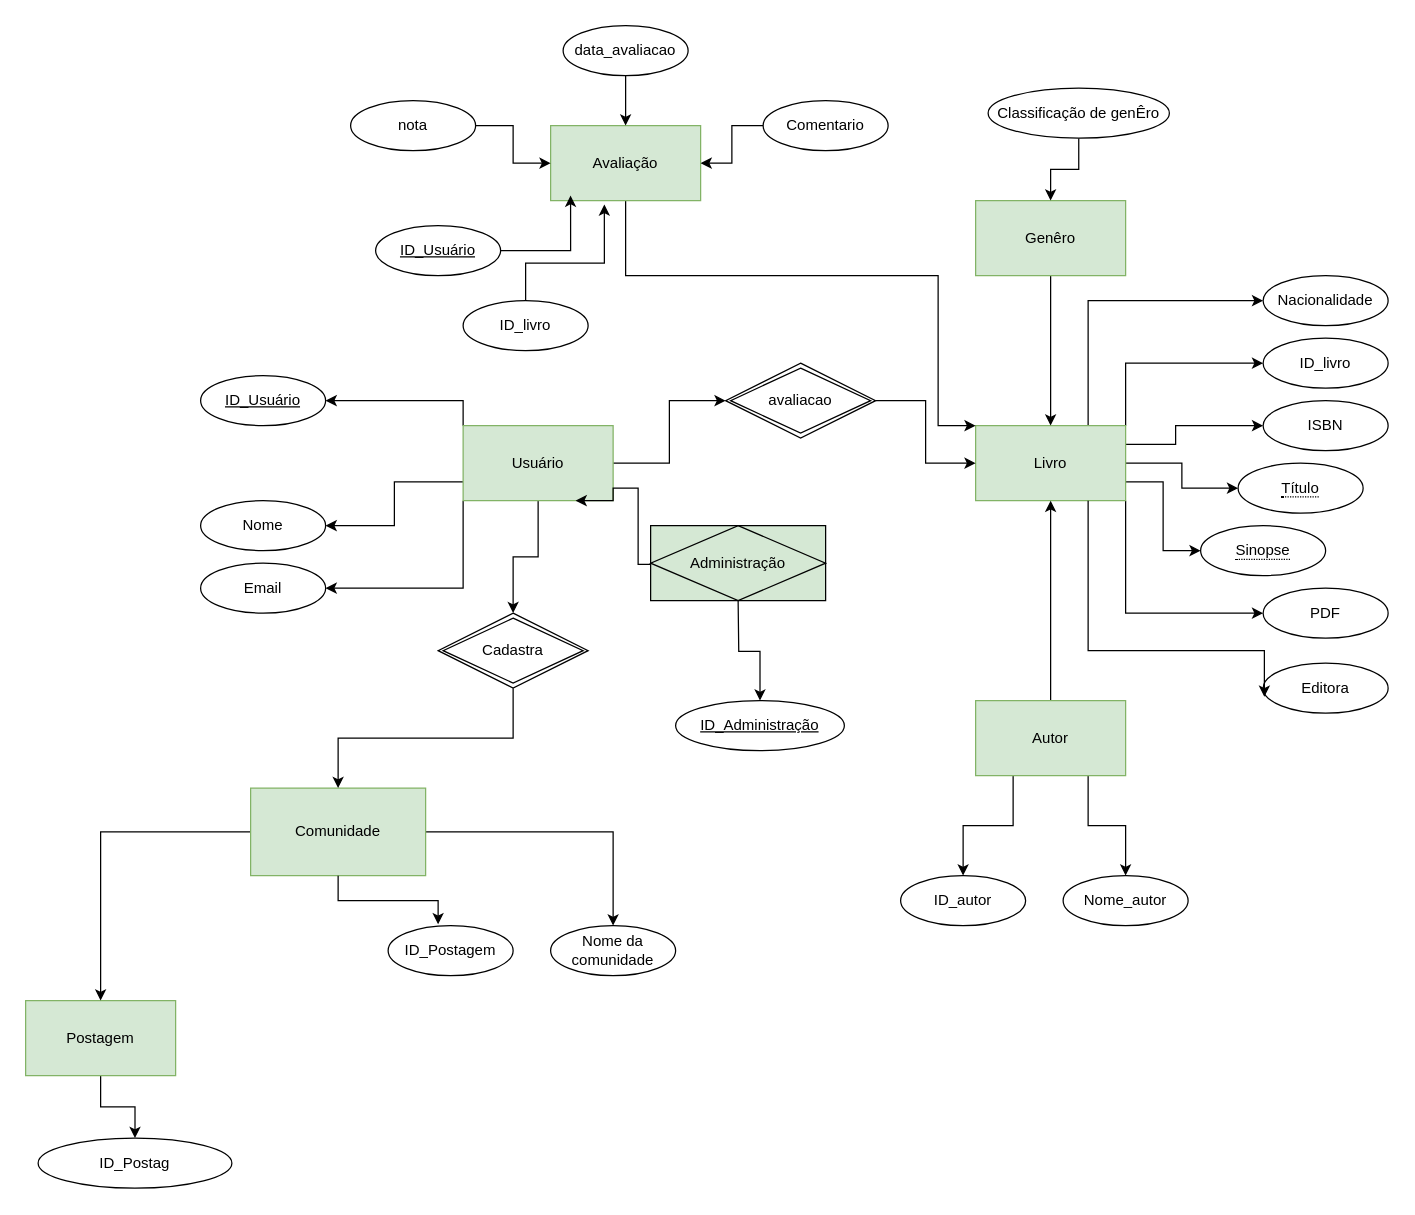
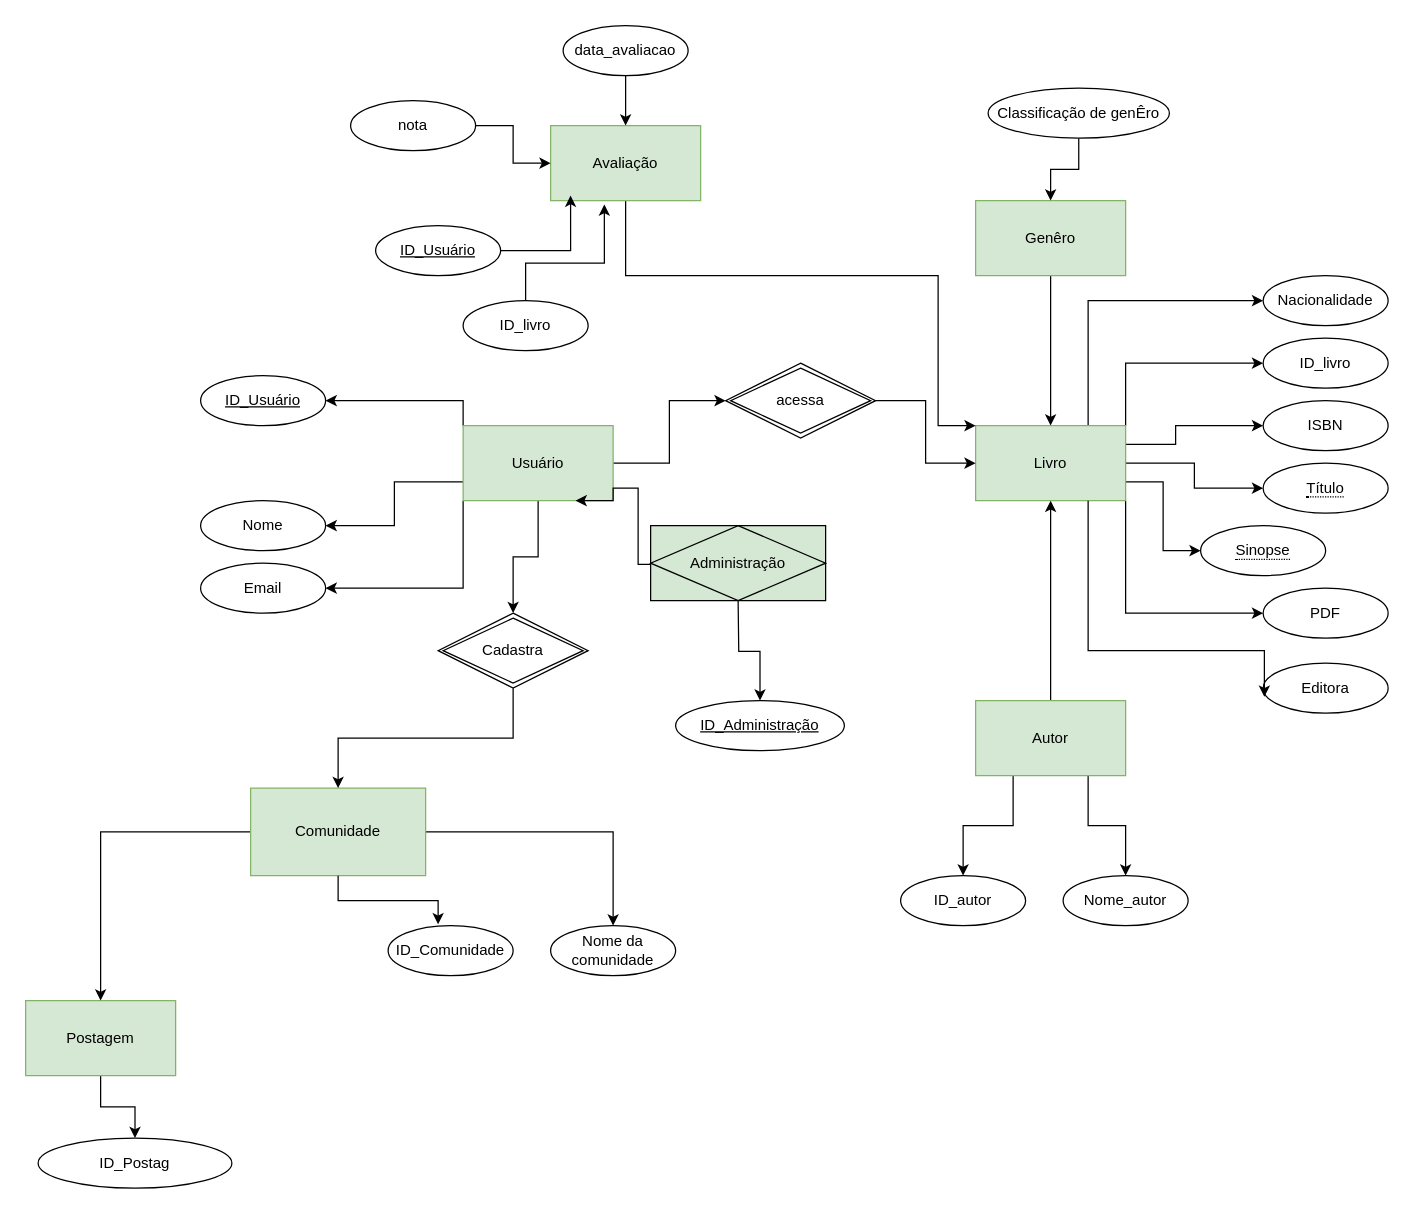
(826, 126) -> none
(732, 140) -> none
(801, 401) -> (801, 401)
(1301, 488) -> (1326, 488)
(451, 951) -> (451, 951)
